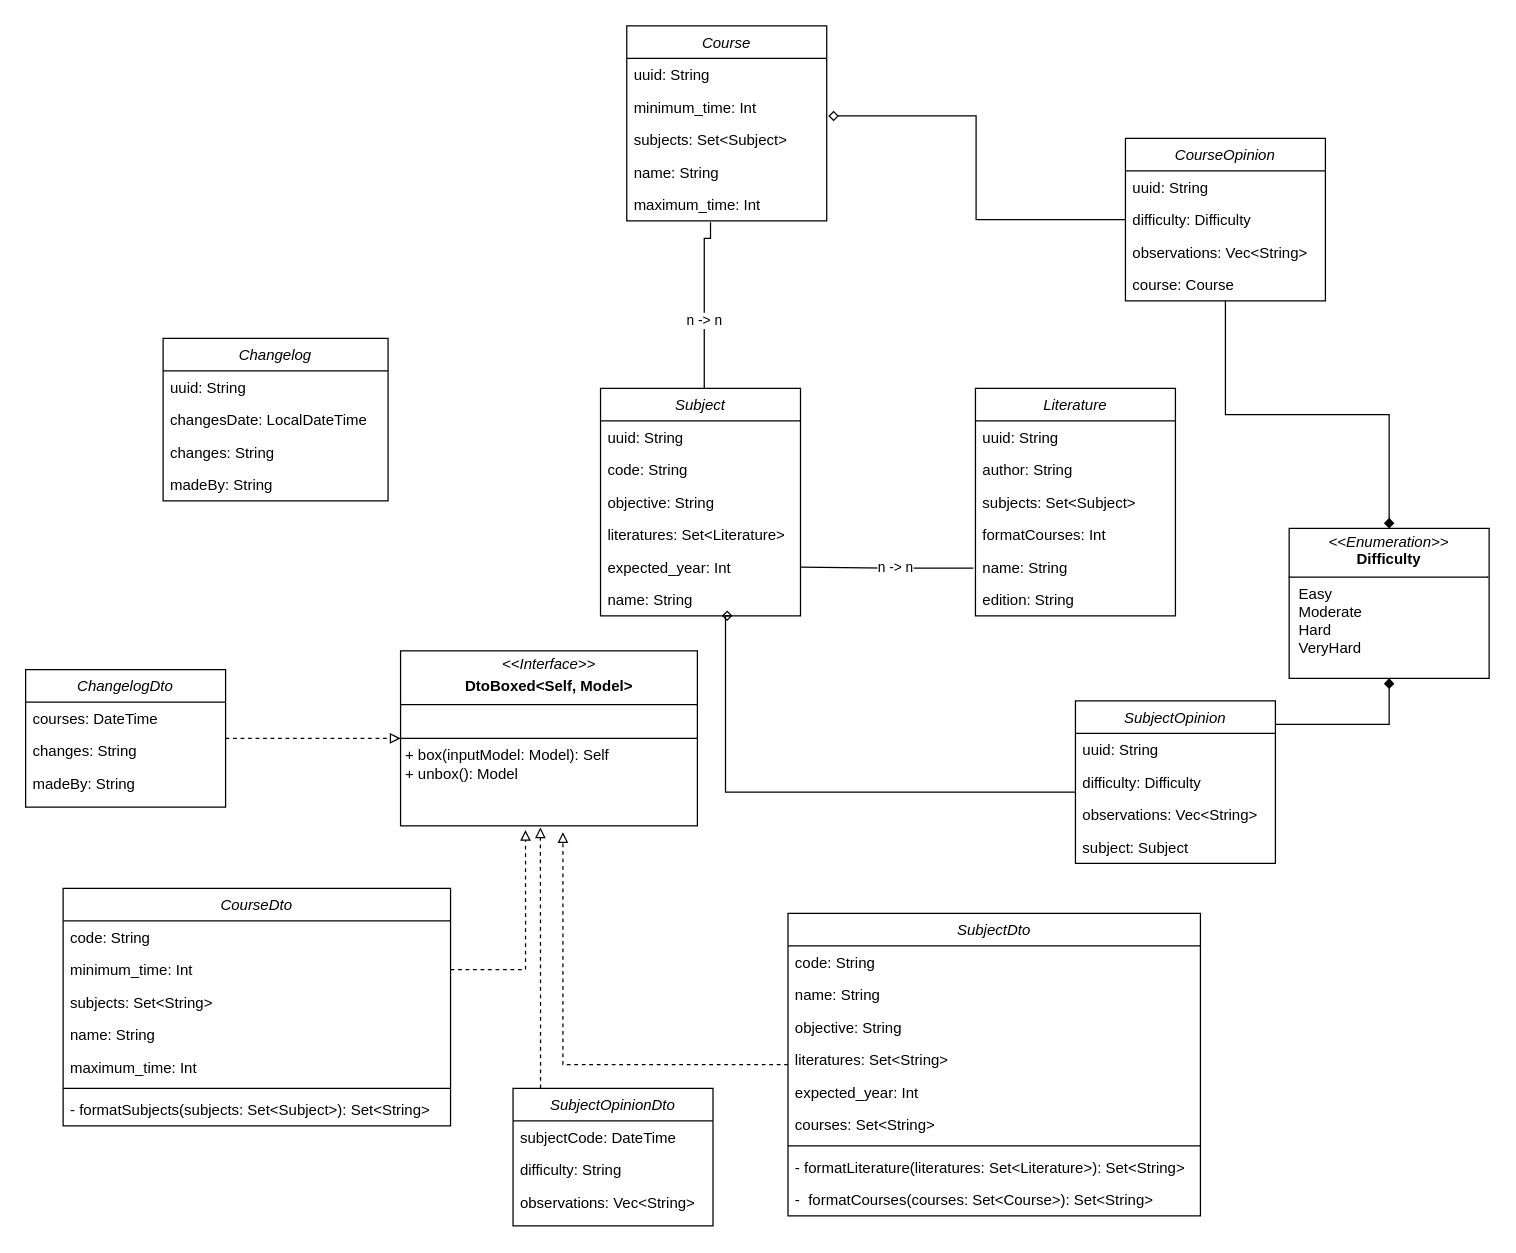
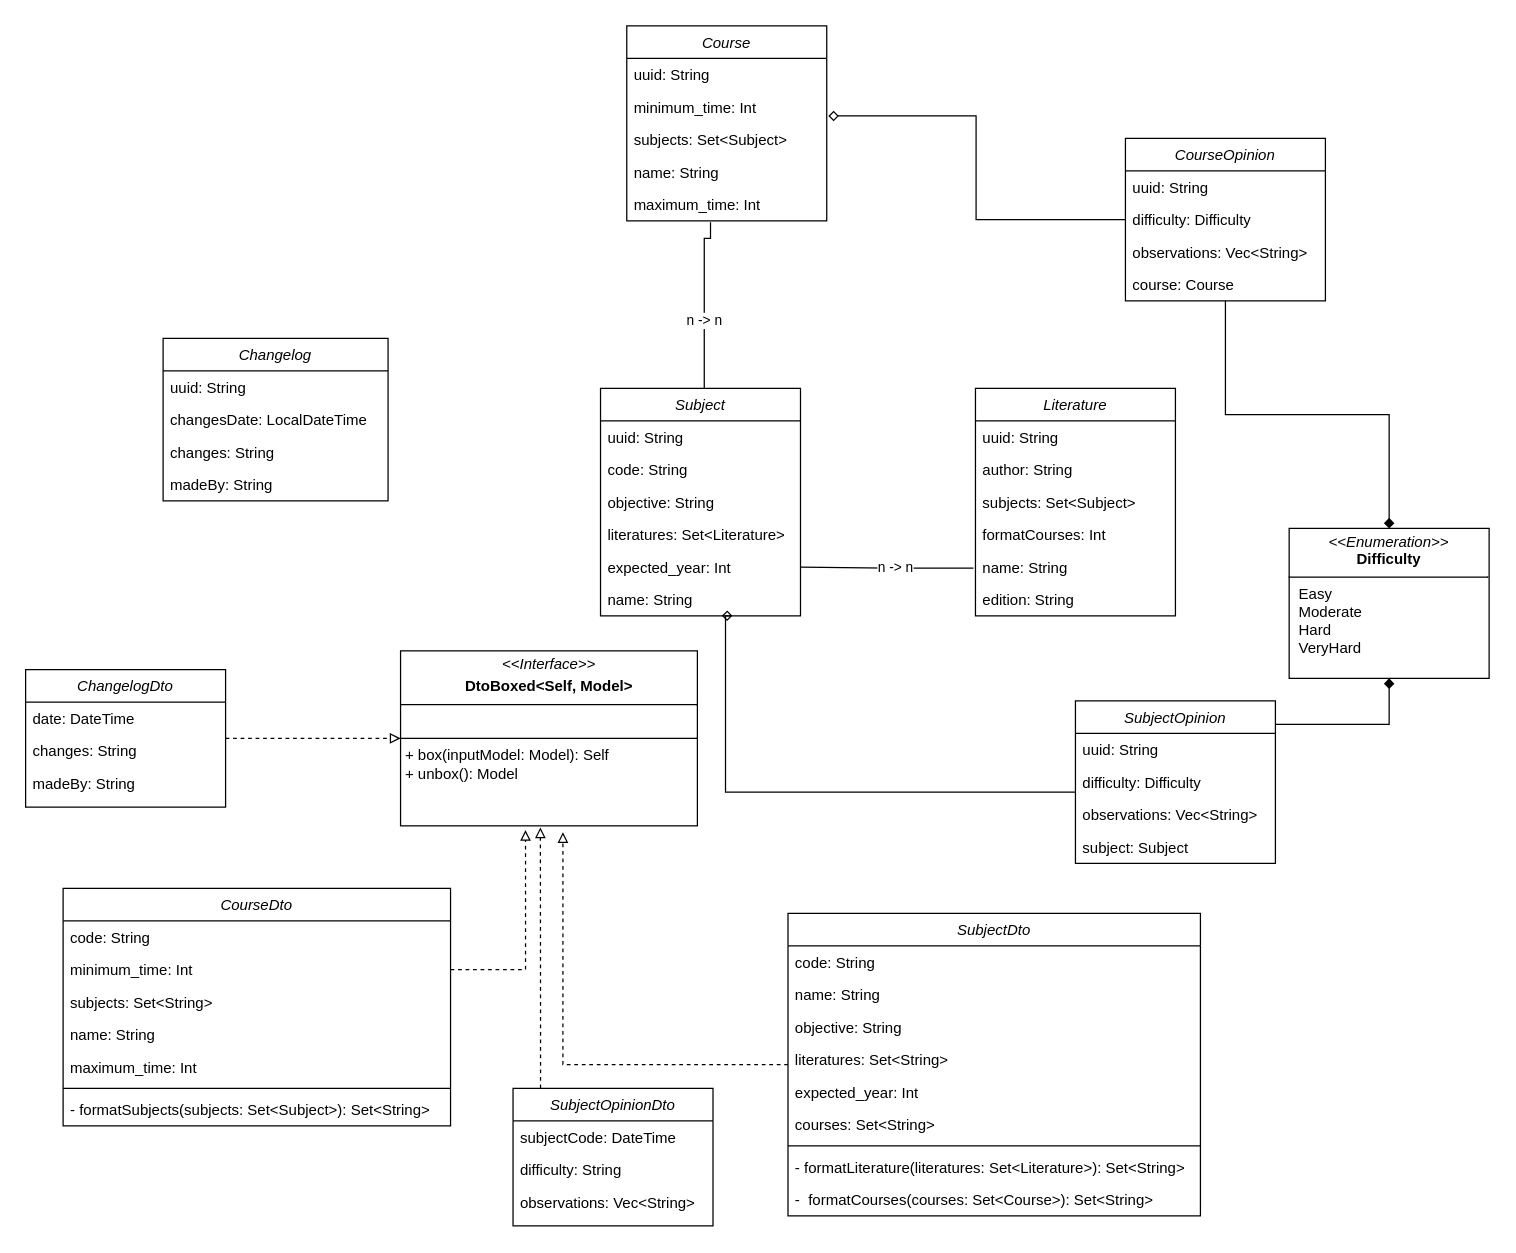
(98, 719) -> (85, 719)
